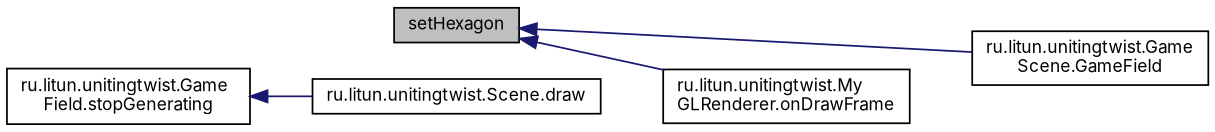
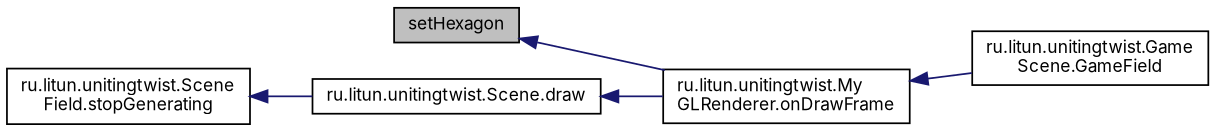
(754, 41) -> (950, 76)
(128, 96) -> (128, 96)
none -> (641, 96)
